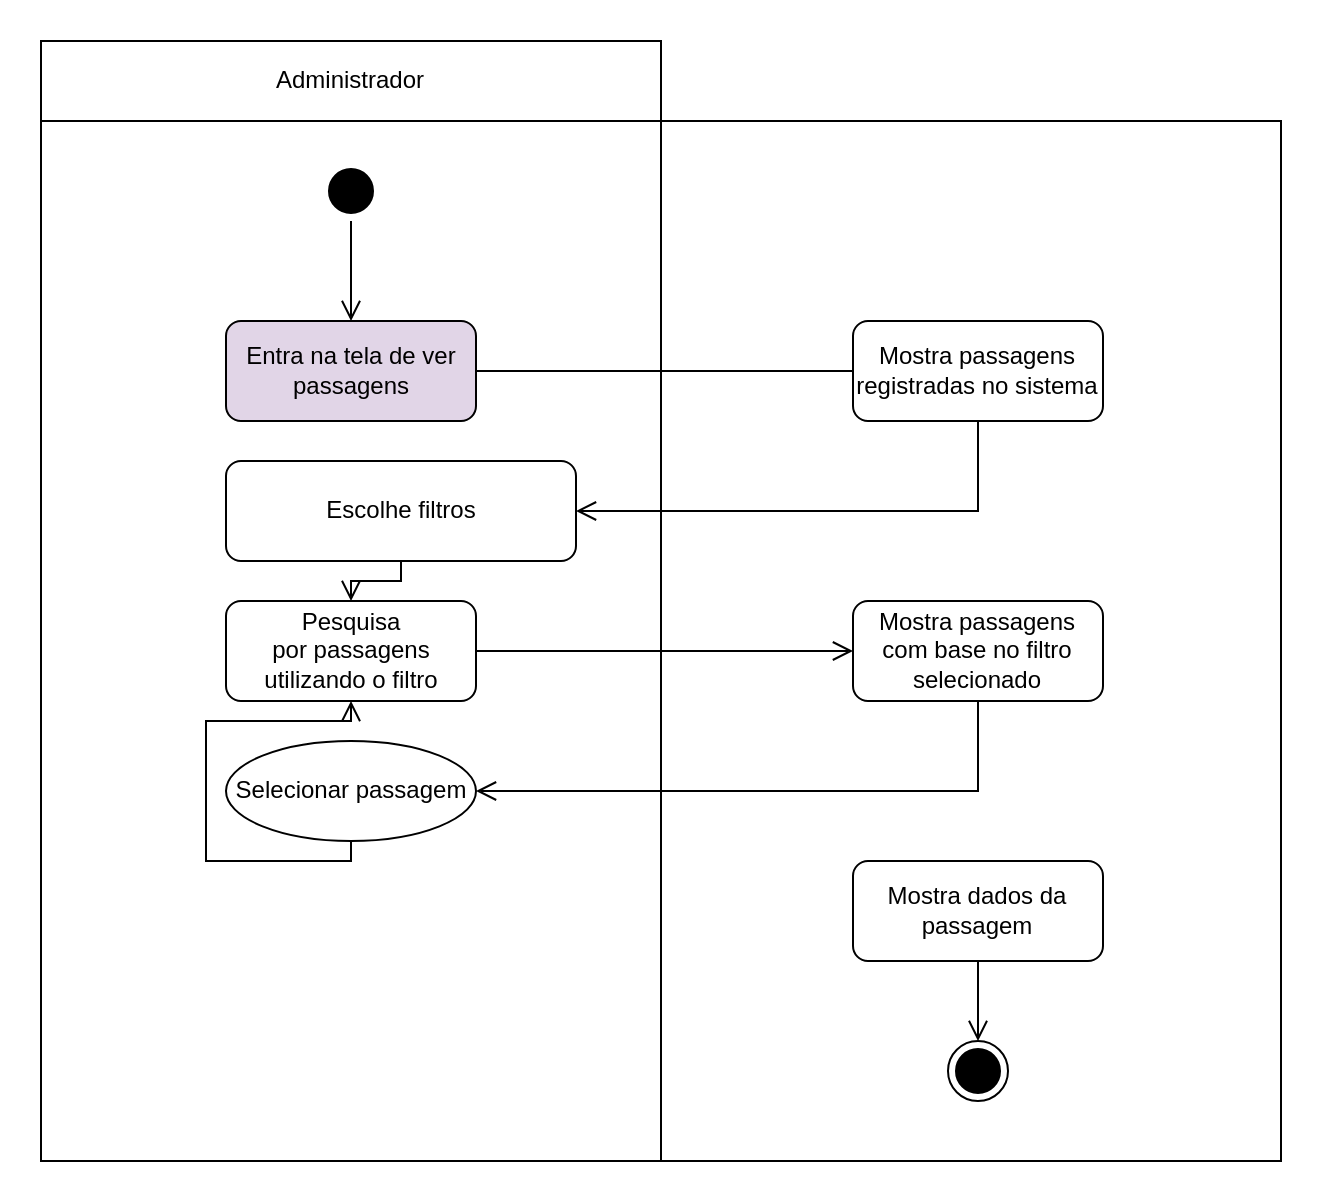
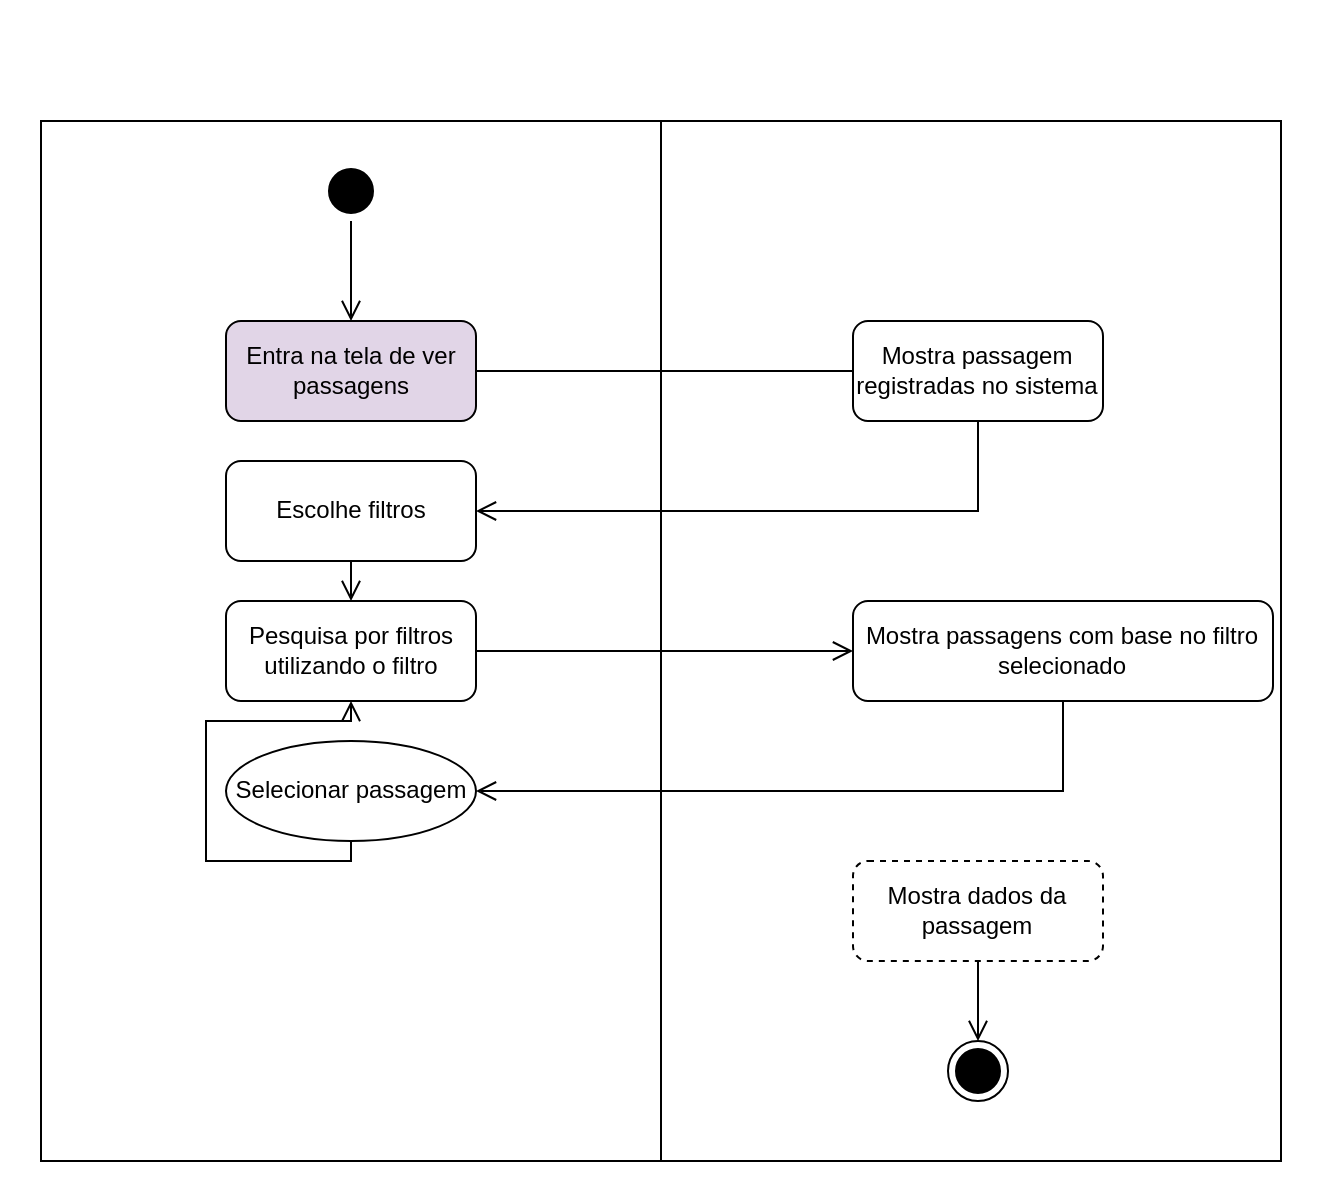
(351, 81) -> none
(978, 371) -> (978, 371)
(401, 511) -> (351, 511)
(352, 651) -> (352, 651)
(978, 651) -> (1063, 651)
(978, 911) -> (978, 911)
